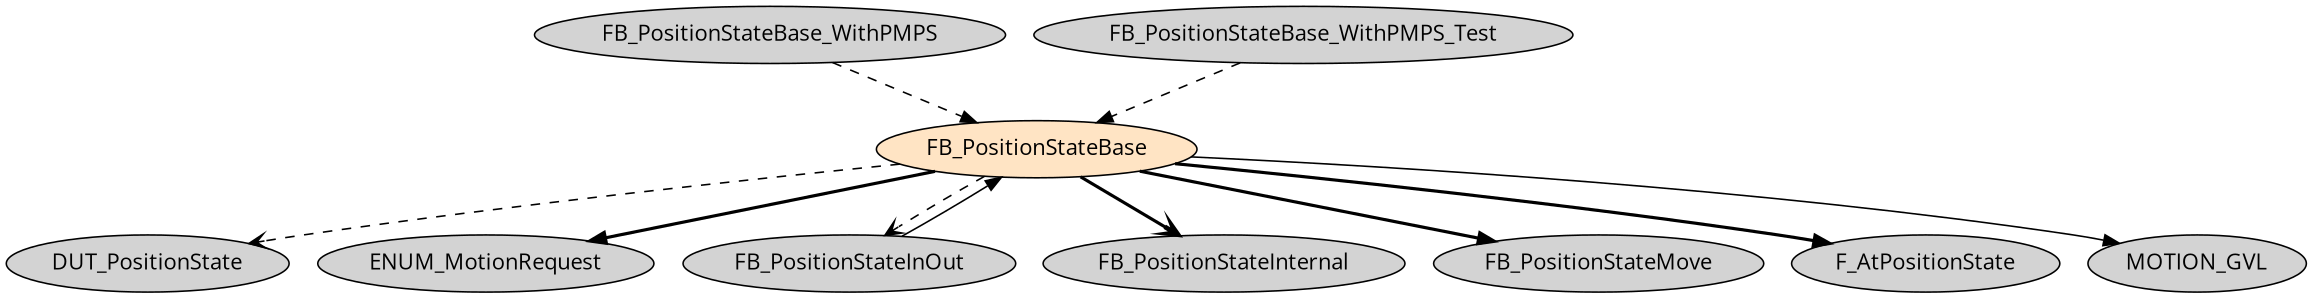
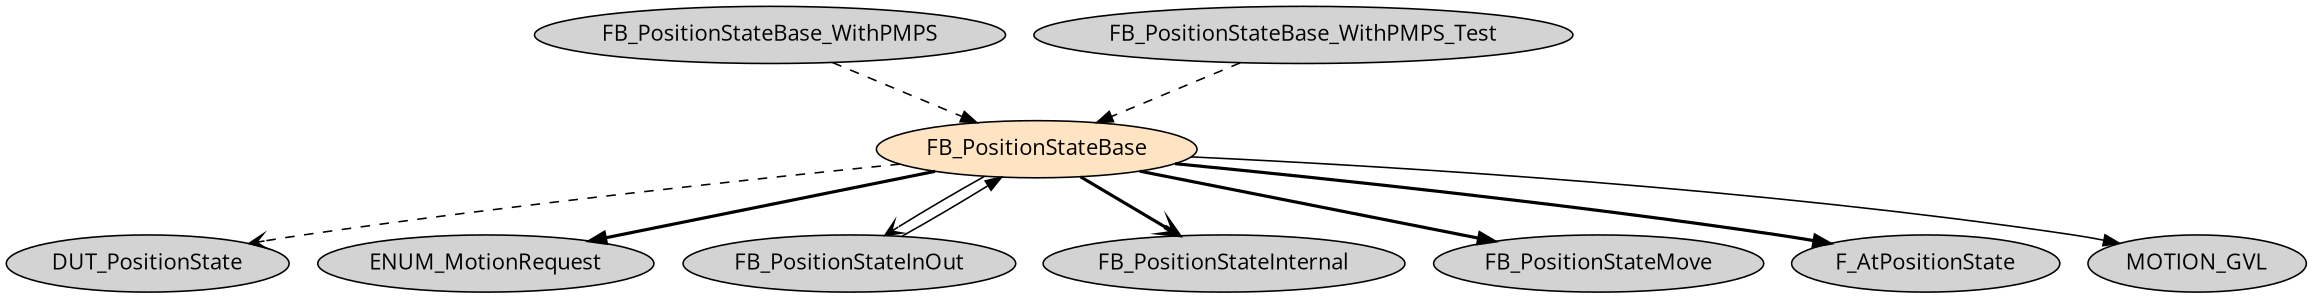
(941, 201) -> (941, 201)
